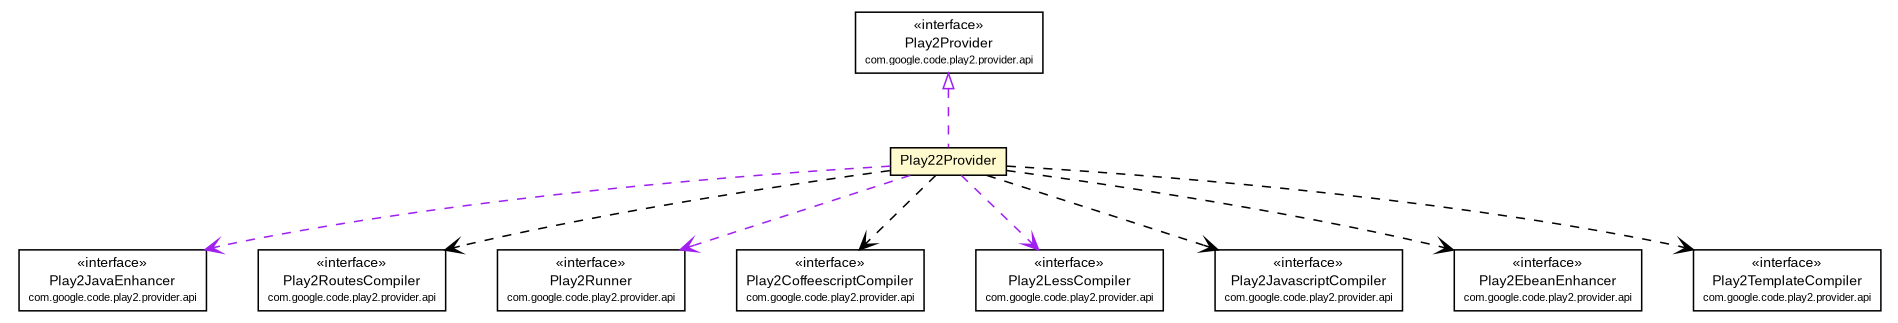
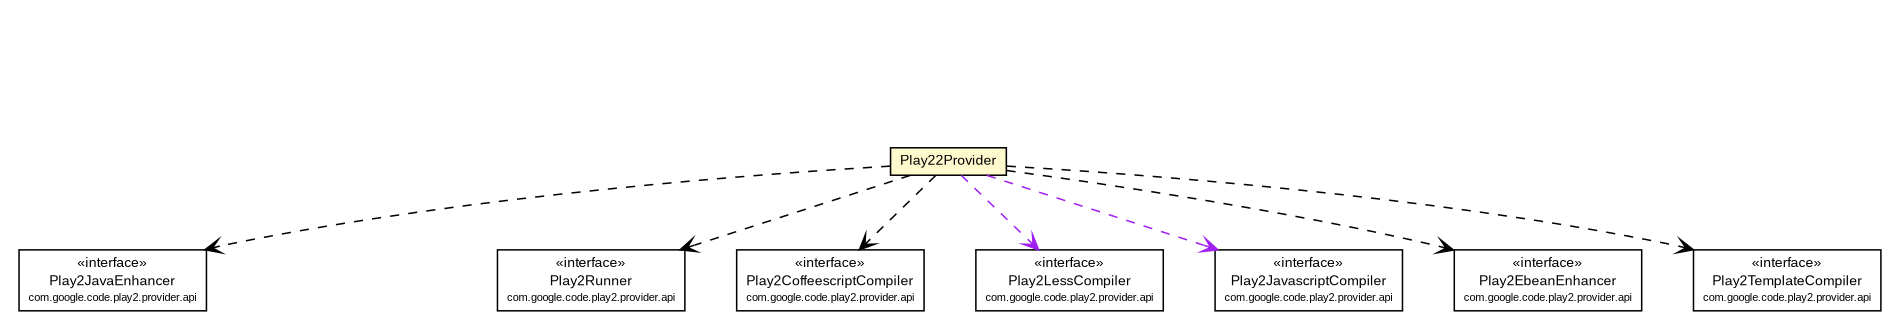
(948, 43) -> none
(554, 195) -> (554, 195)
(802, 210) -> (802, 210)
(1095, 210) -> (1095, 210)
(351, 280) -> none
